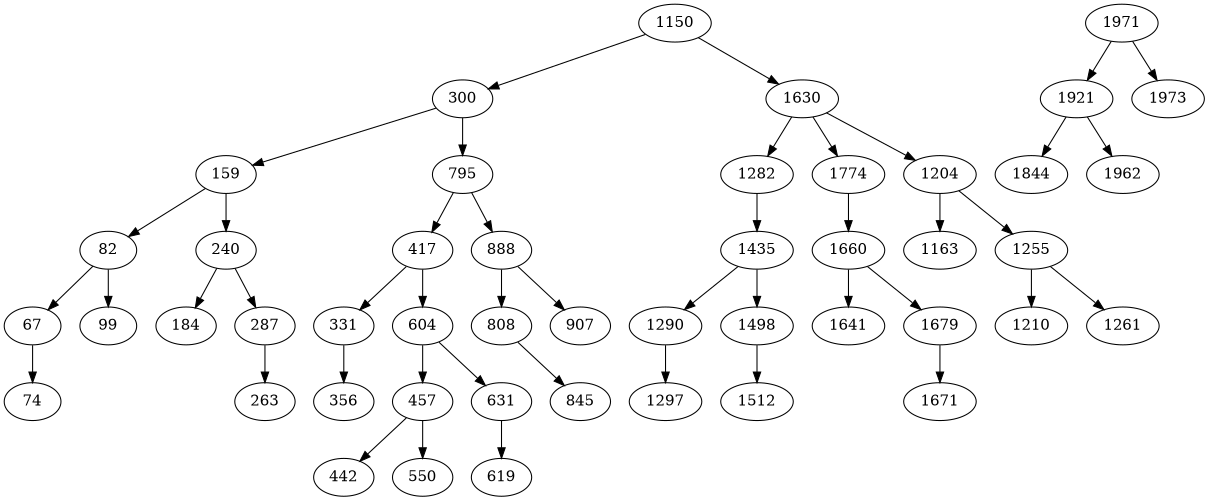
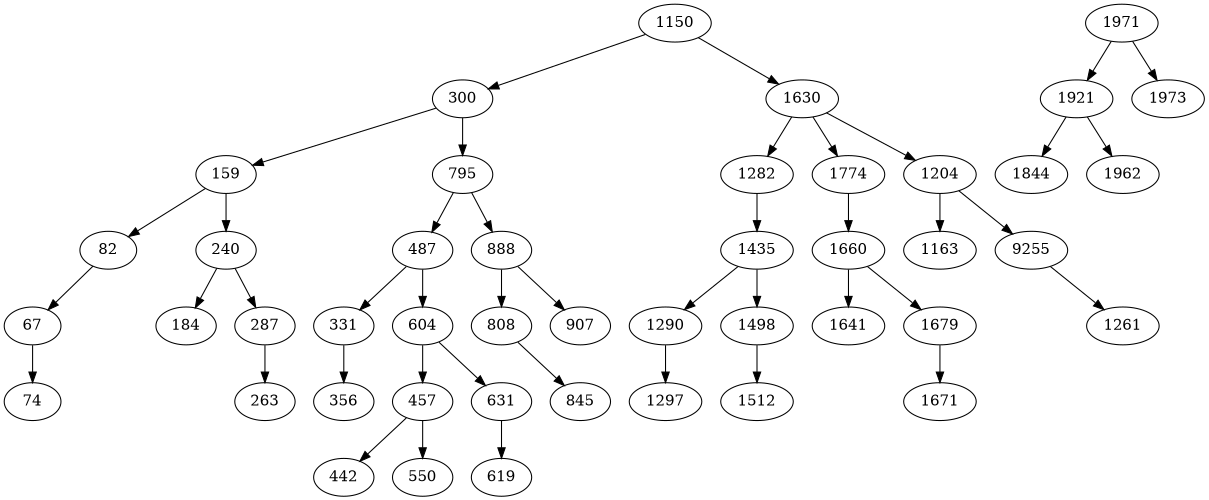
(423, 250) -> (423, 250)
(1031, 250) -> (1031, 250)
(108, 326) -> none
(1031, 326) -> none
